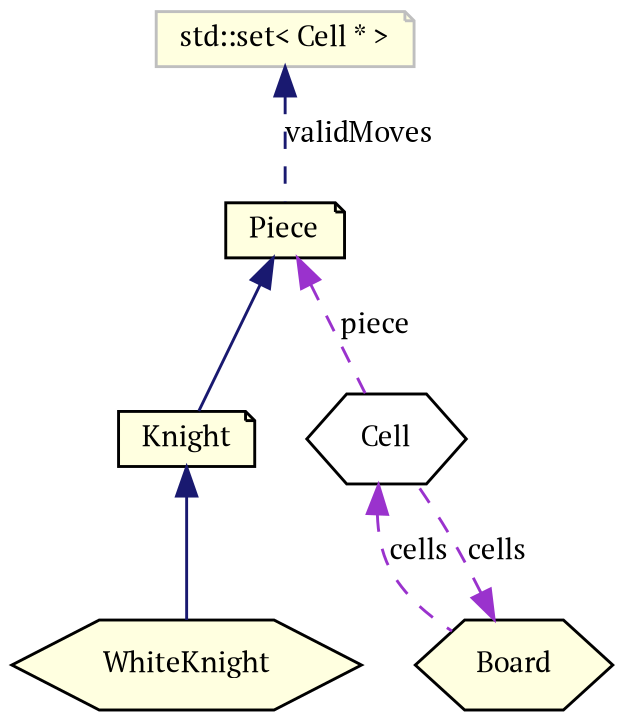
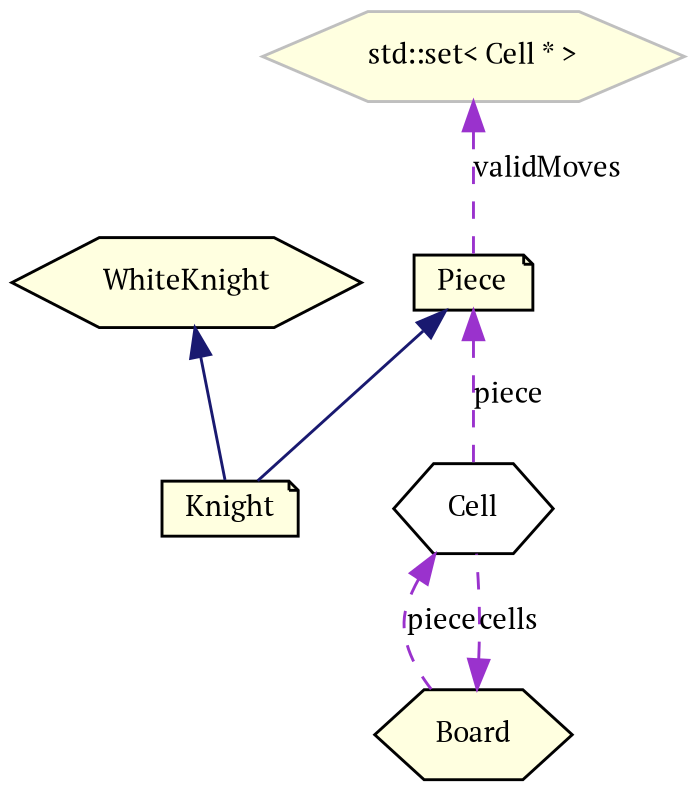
(285, 39) -> (473, 57)
(285, 149) -> (473, 193)
(420, 552) -> (443, 622)
(187, 558) -> (213, 418)
